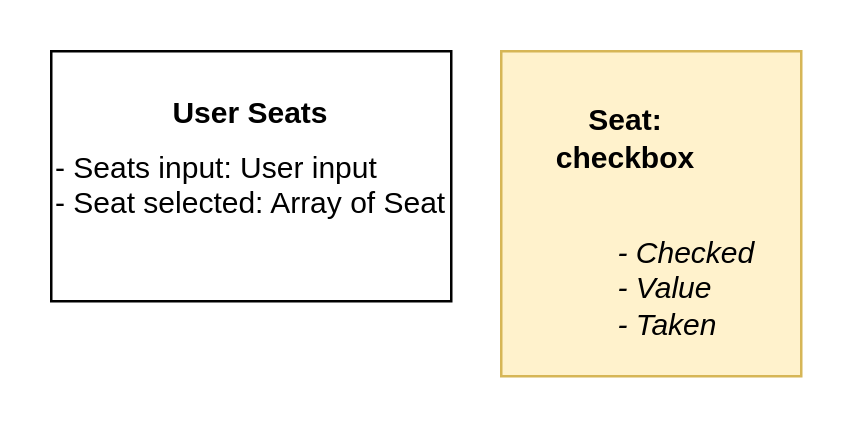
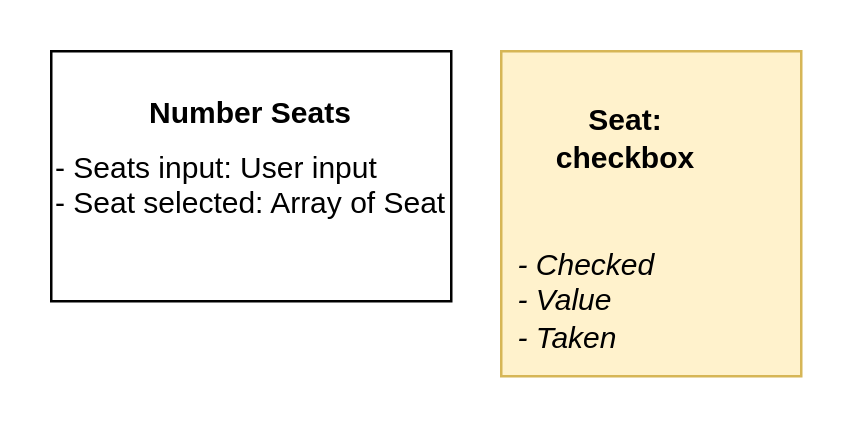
(251, 114) -> (251, 114)
(695, 289) -> (595, 301)
